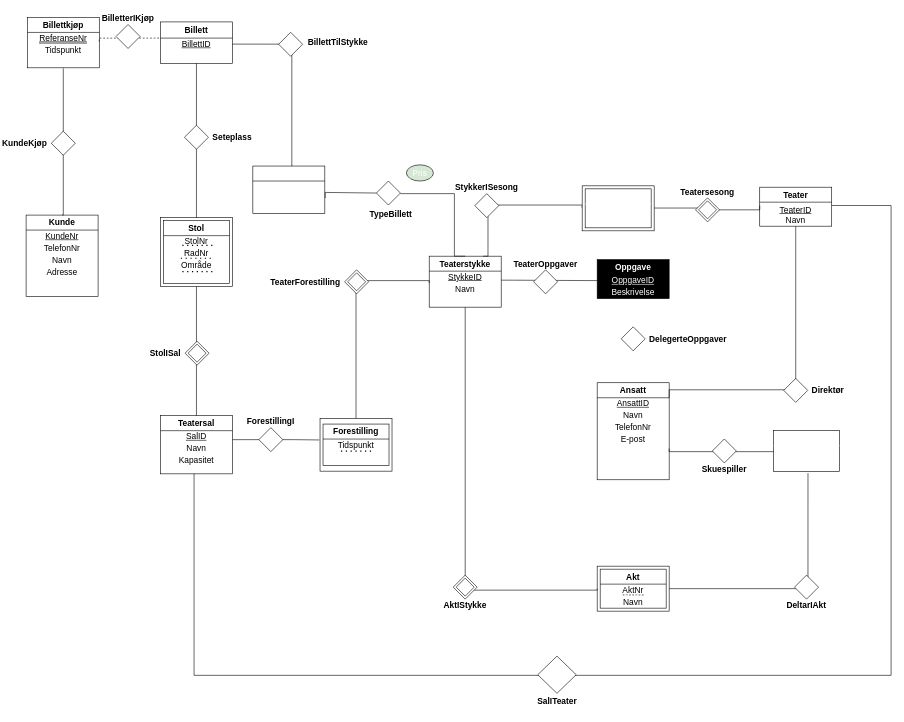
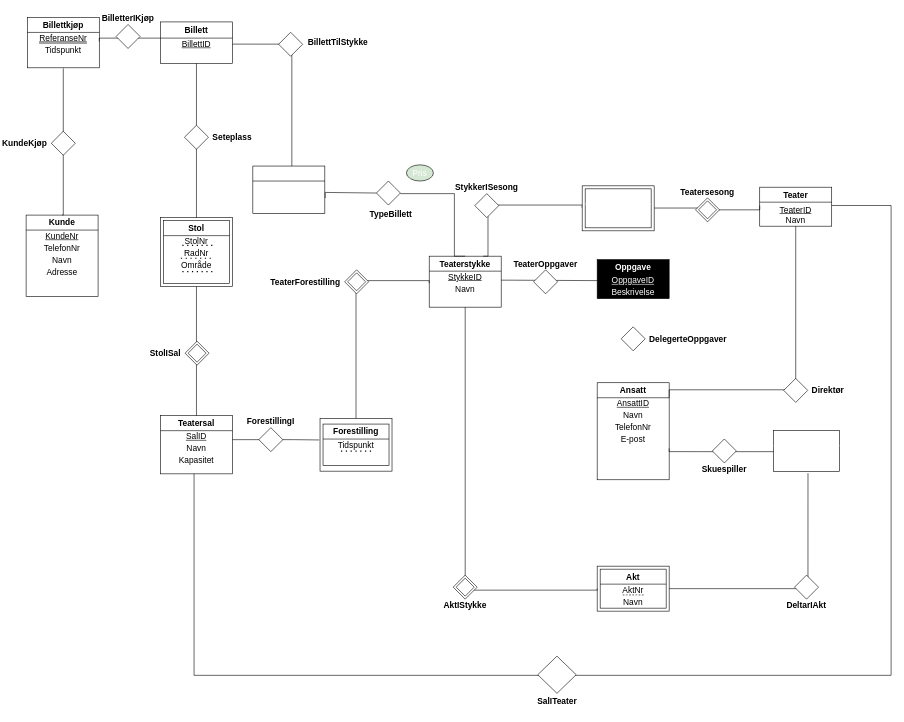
(147, 38) -> (147, 38)
